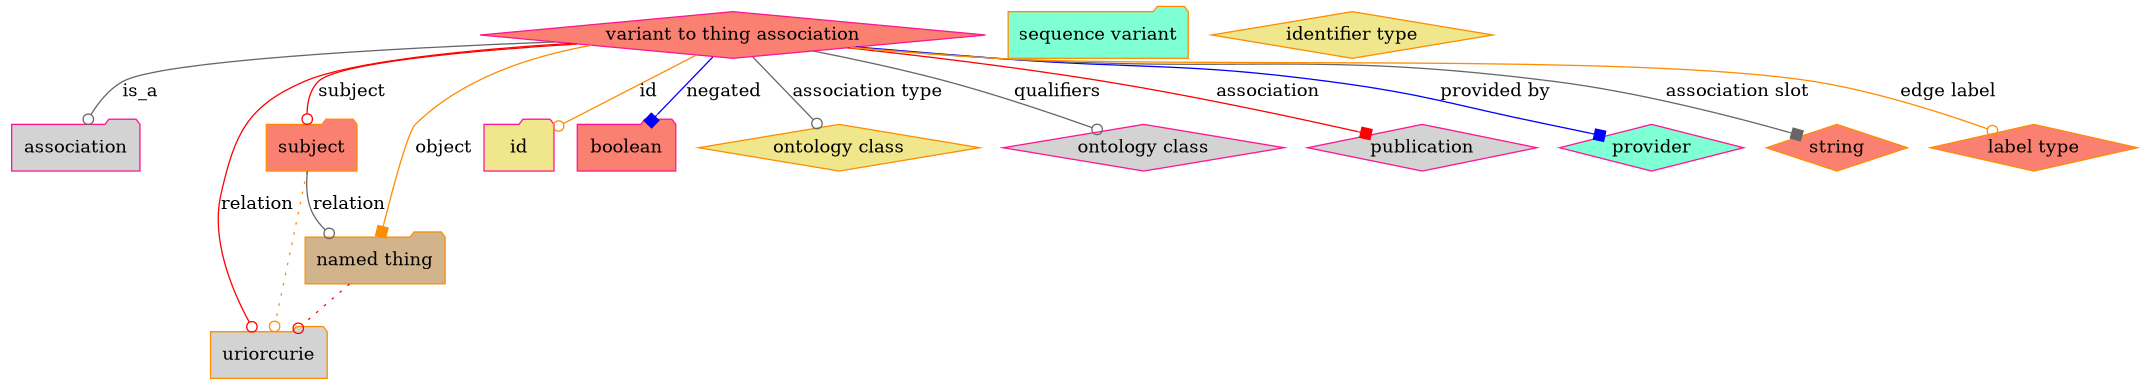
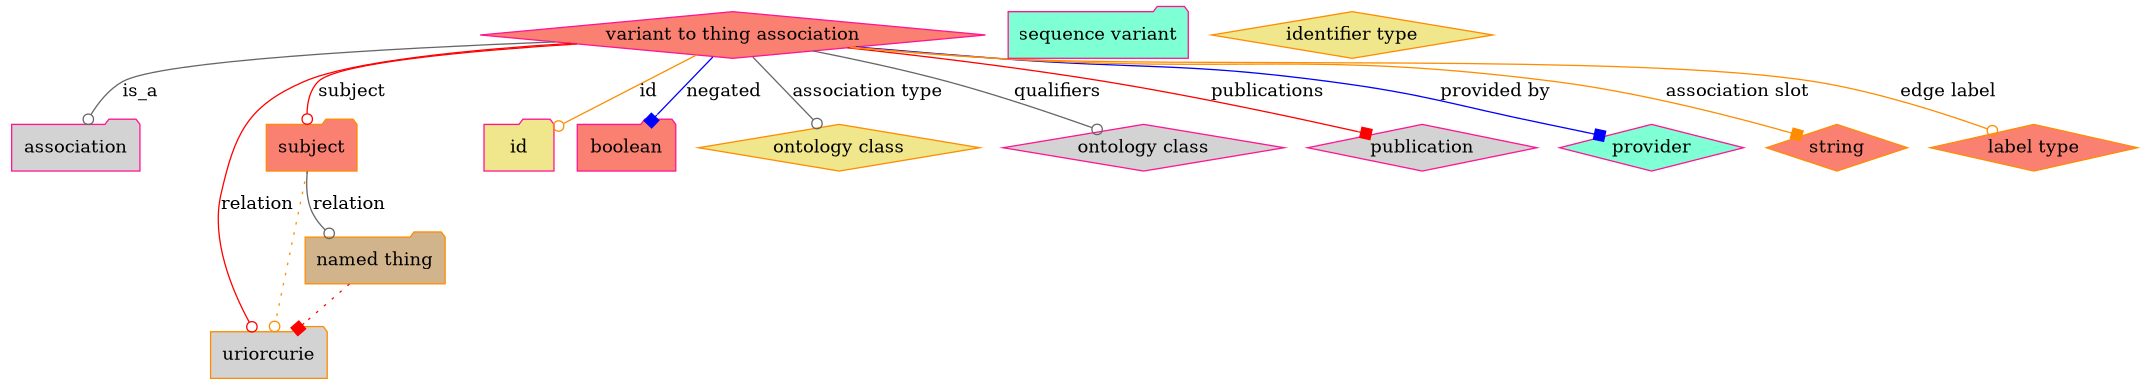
(1098, 35) -> (1098, 35)
(1465, 72) -> (1465, 72)
(1268, 91) -> (1268, 91)
(451, 96) -> none
(327, 304) -> (327, 304)
